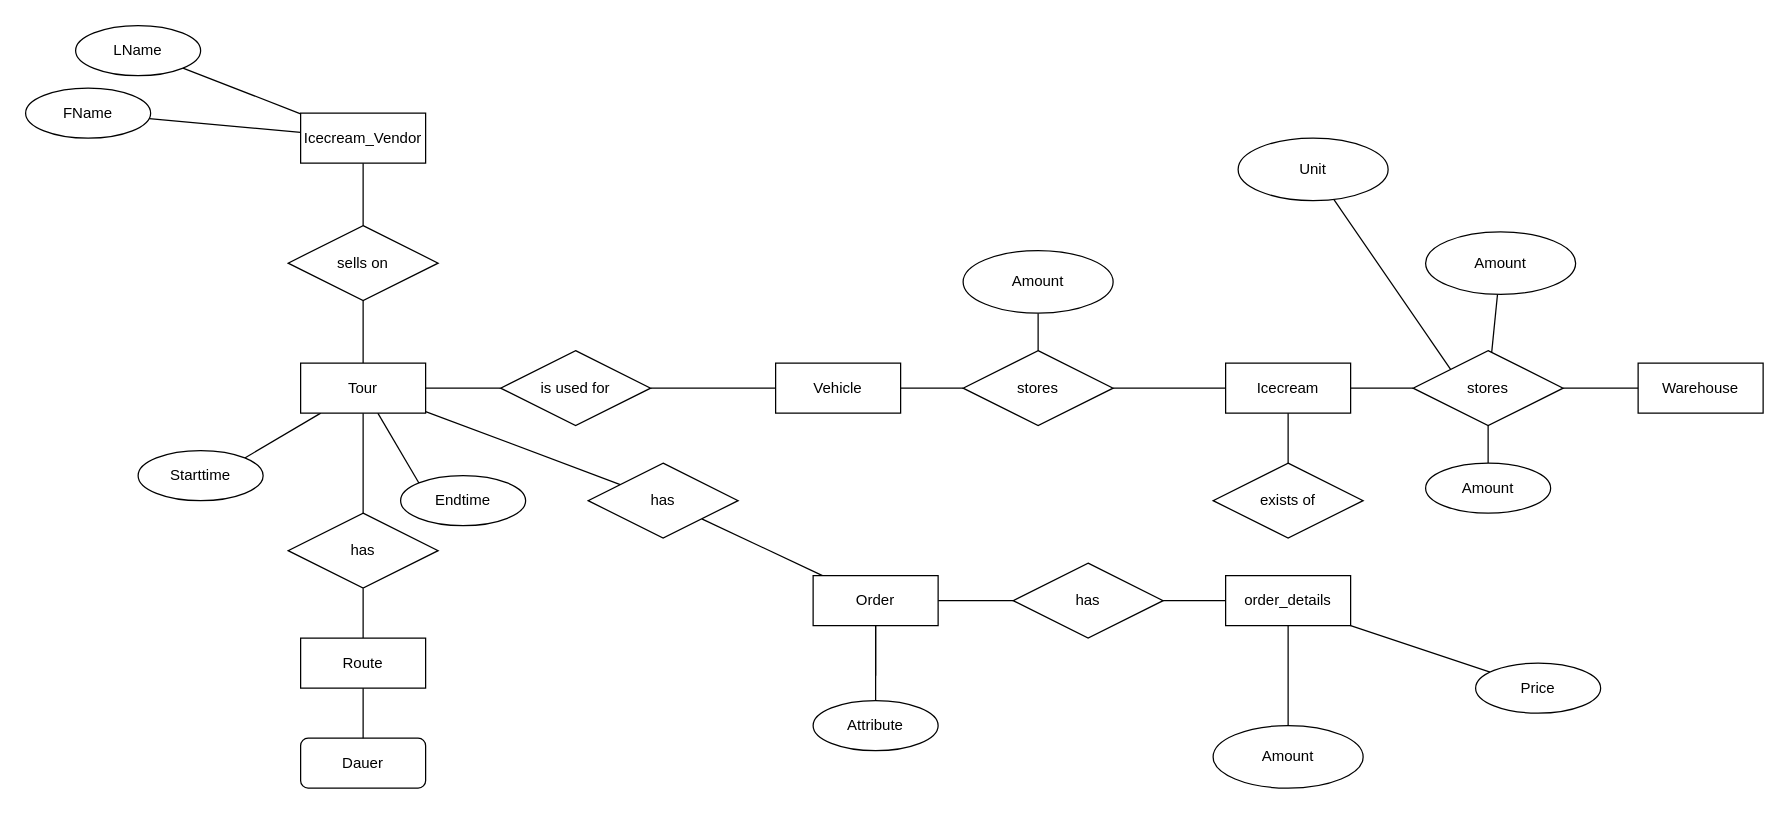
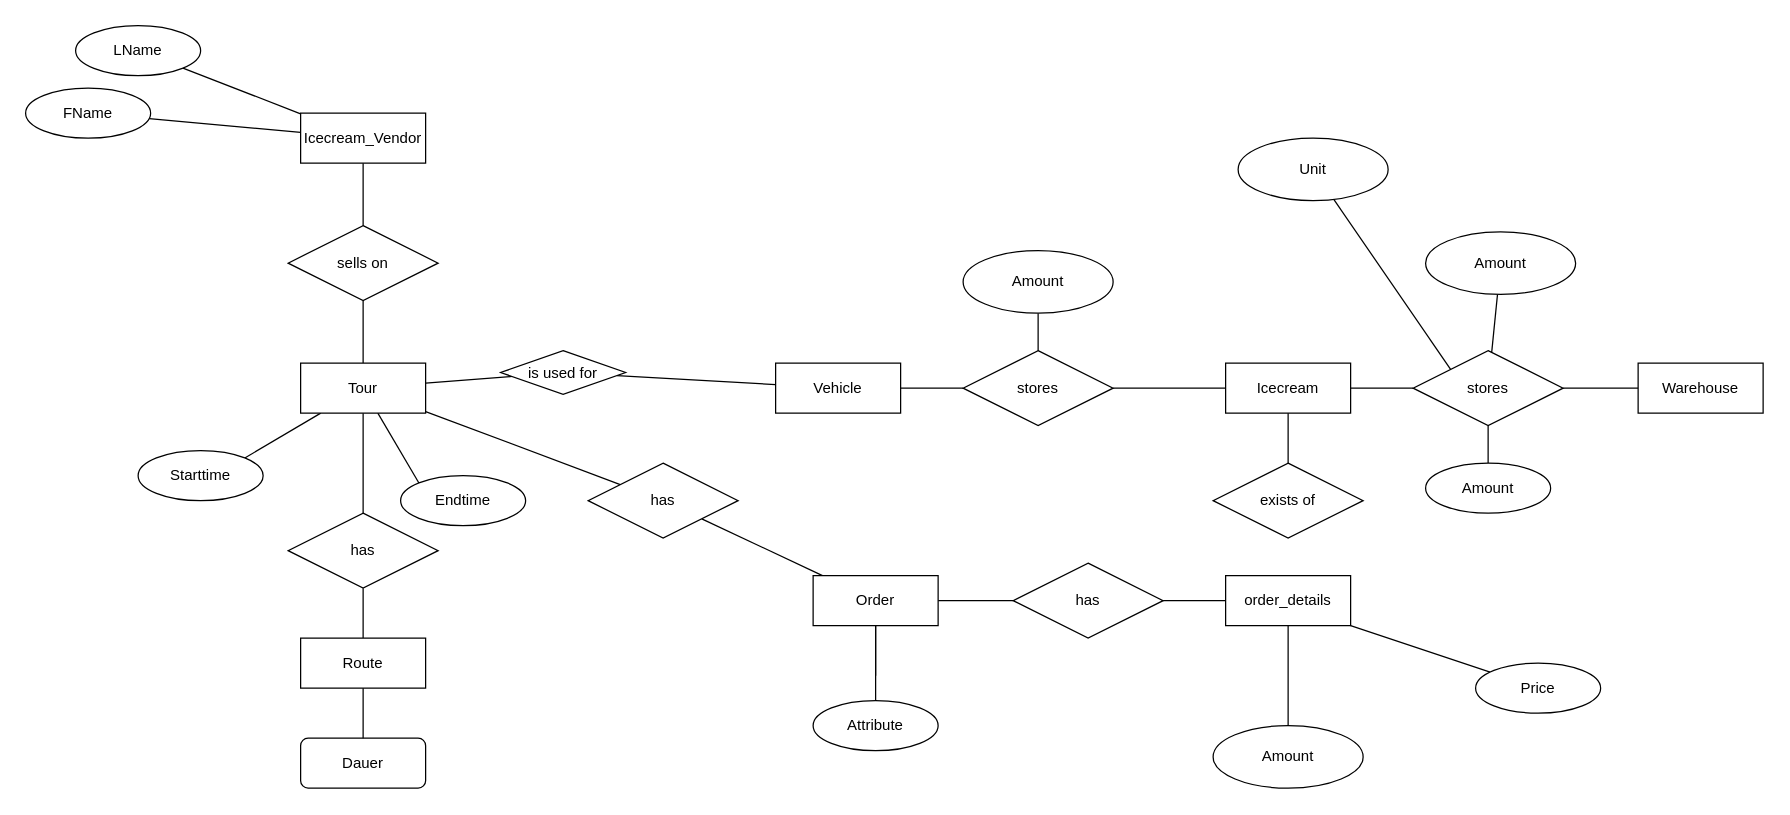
(576, 388) -> (563, 373)
